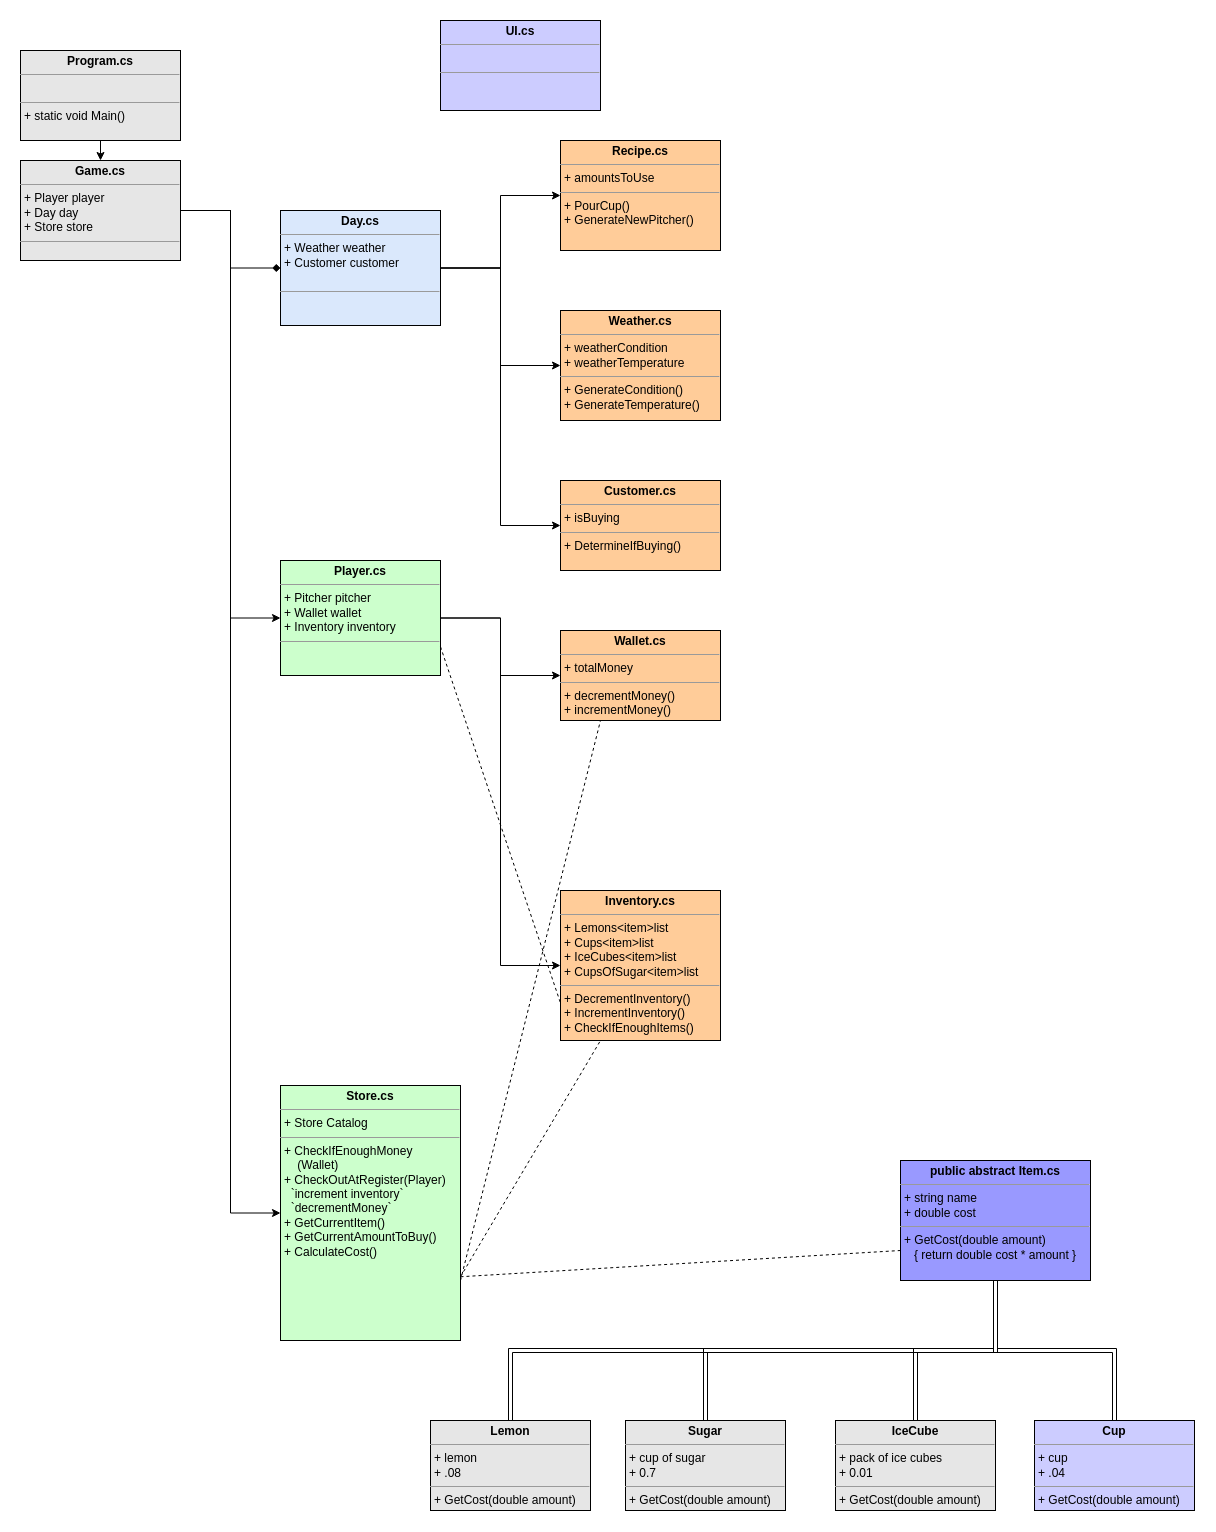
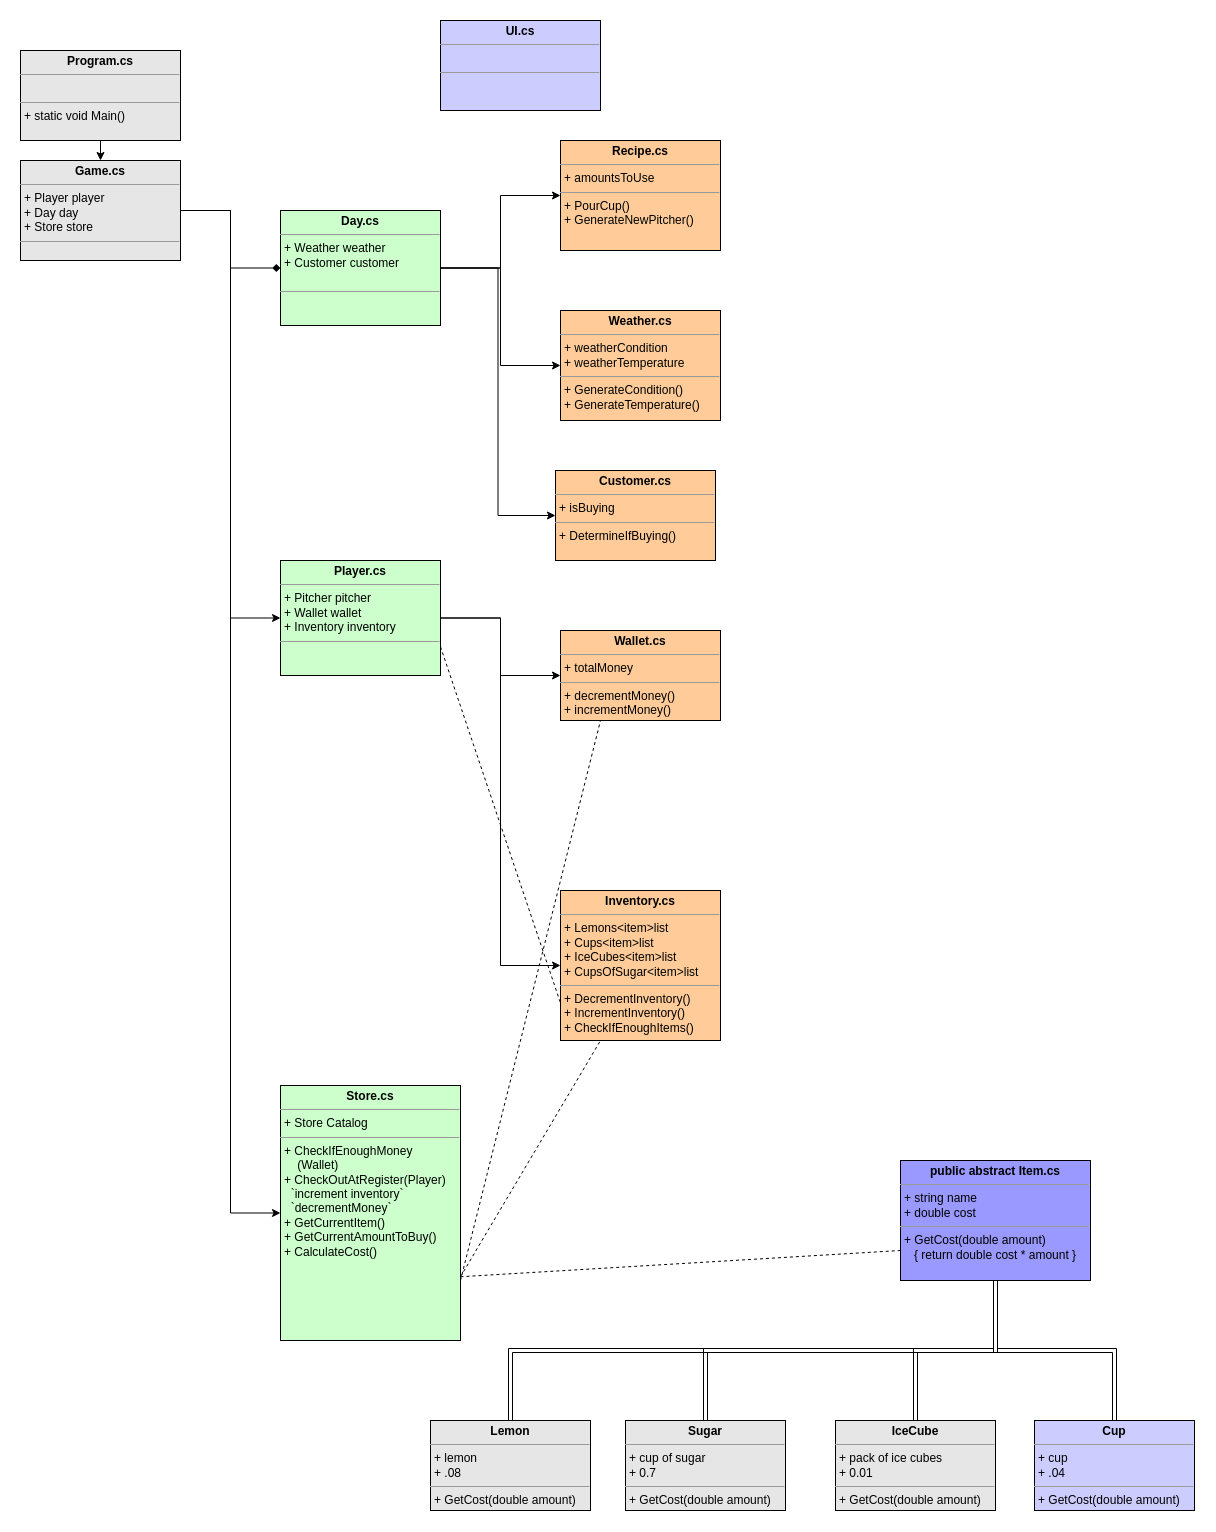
(361, 268) -> (361, 268)
(641, 526) -> (636, 516)
